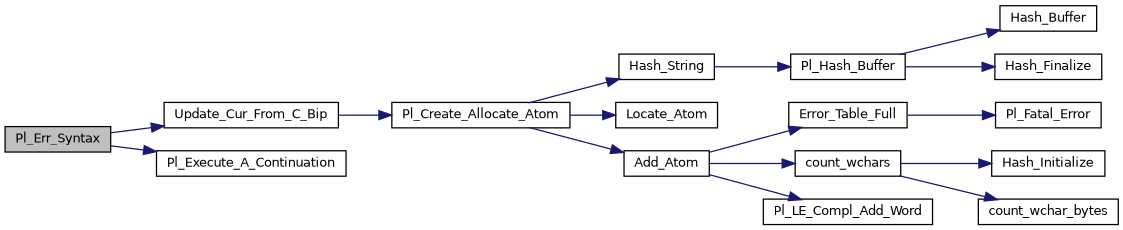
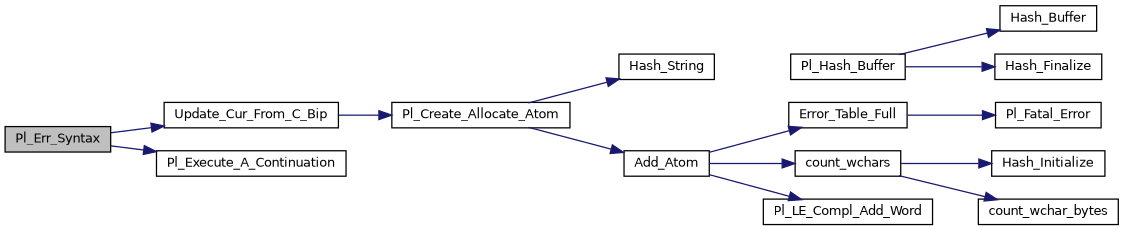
(746, 67) -> none
(667, 115) -> none
